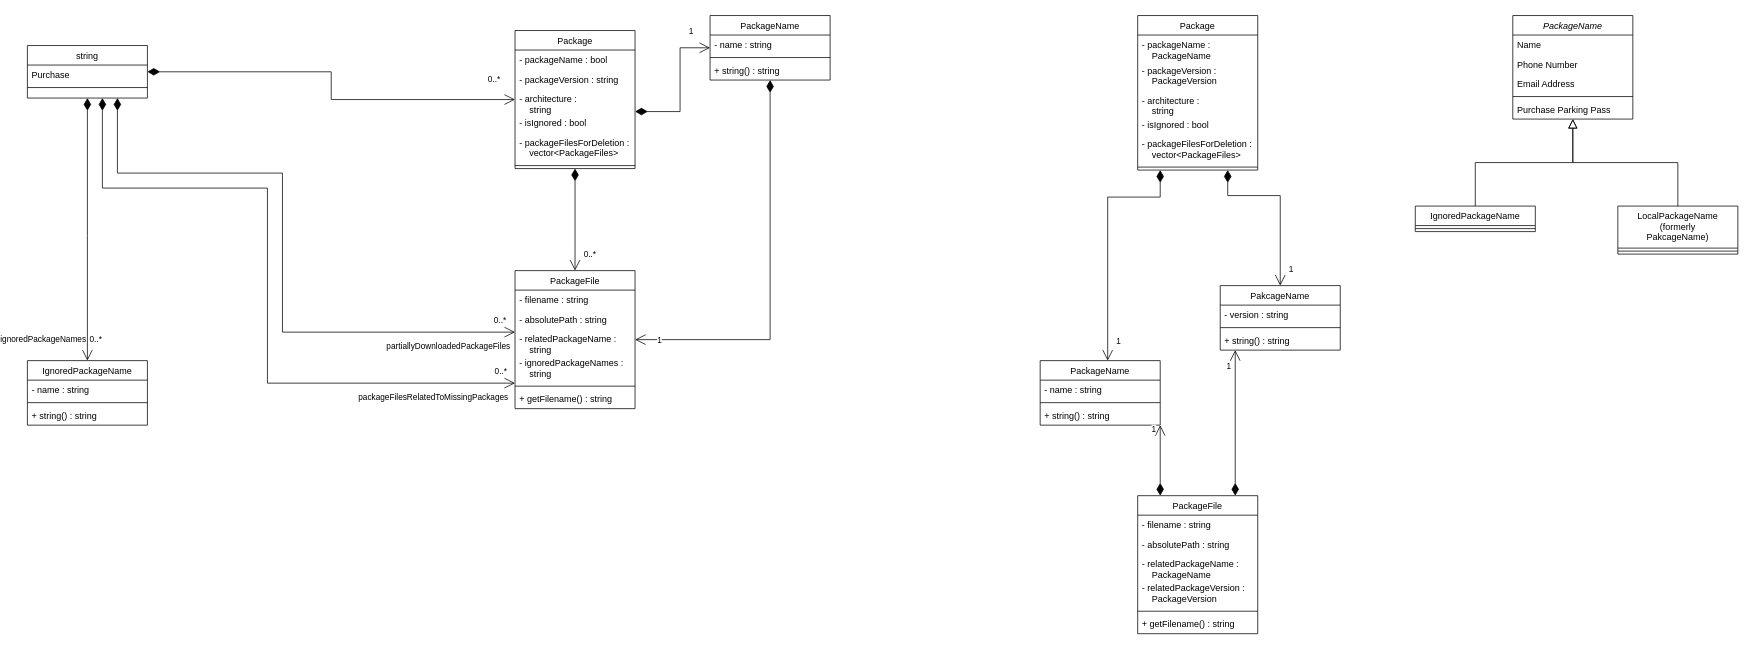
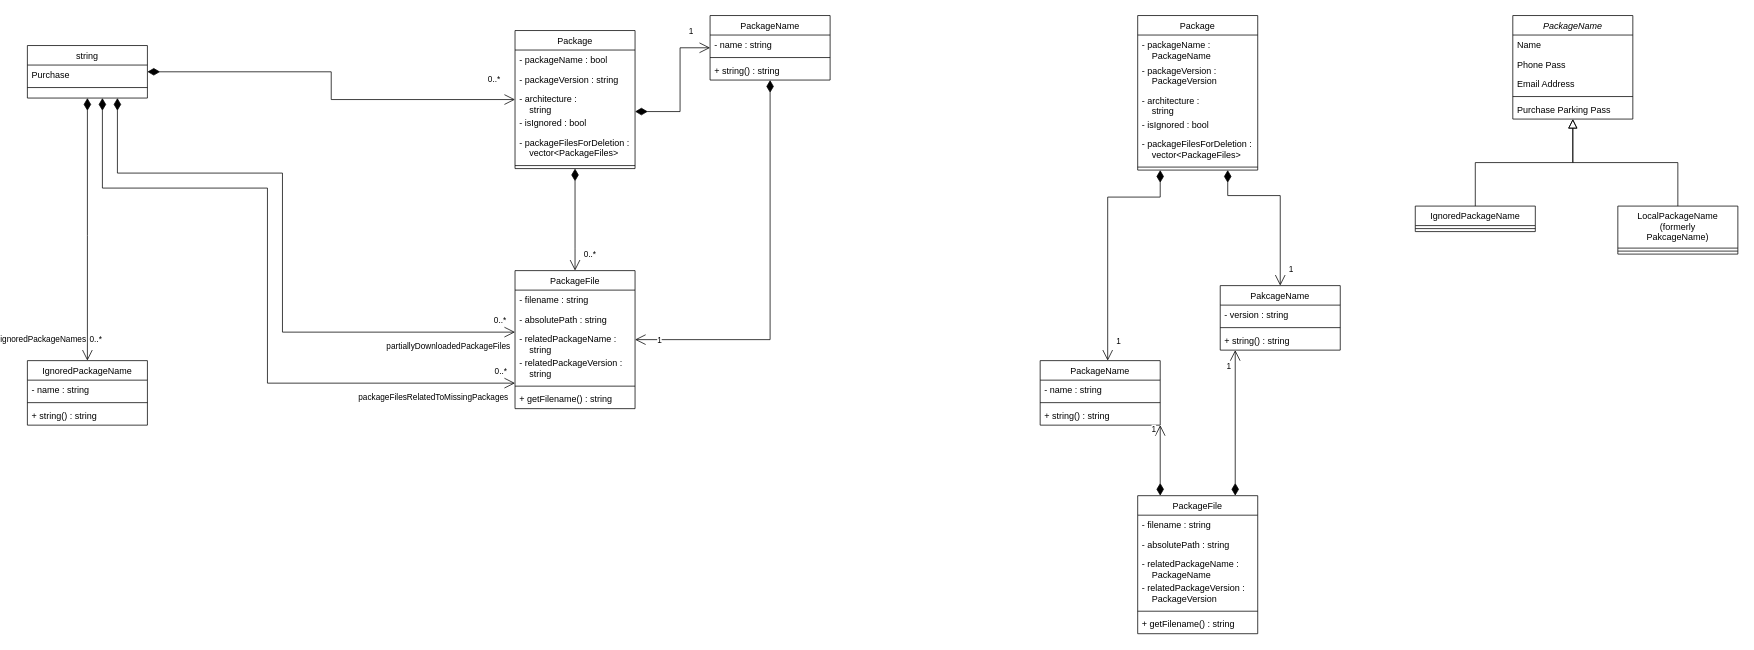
(1546, 65) -> (1541, 65)
(572, 363) -> (576, 363)
